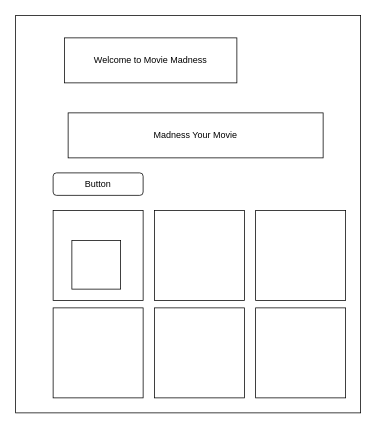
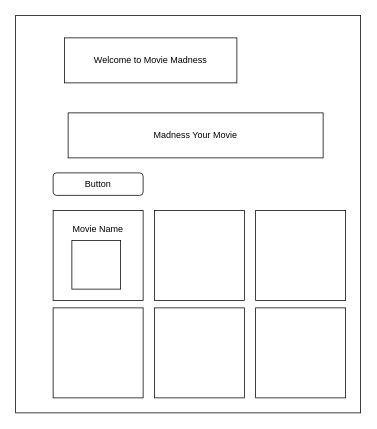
none -> (98, 229)
